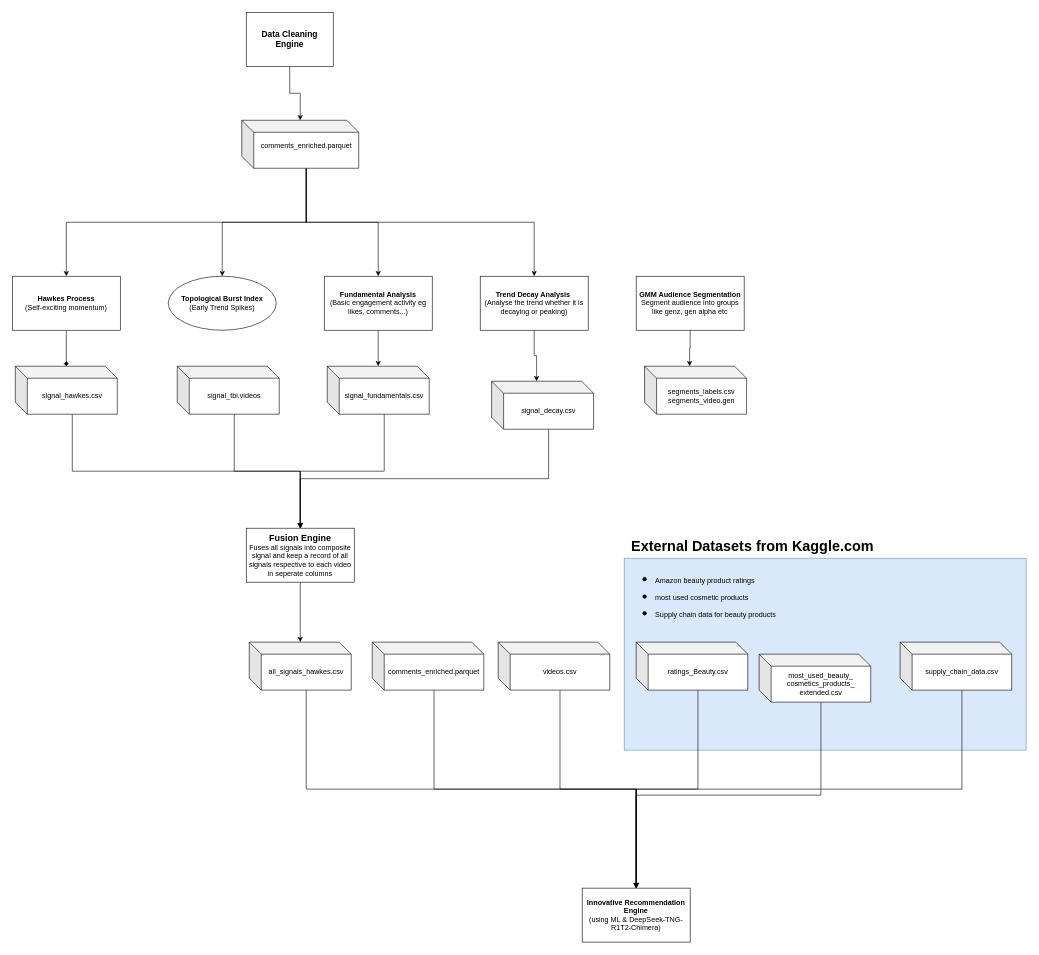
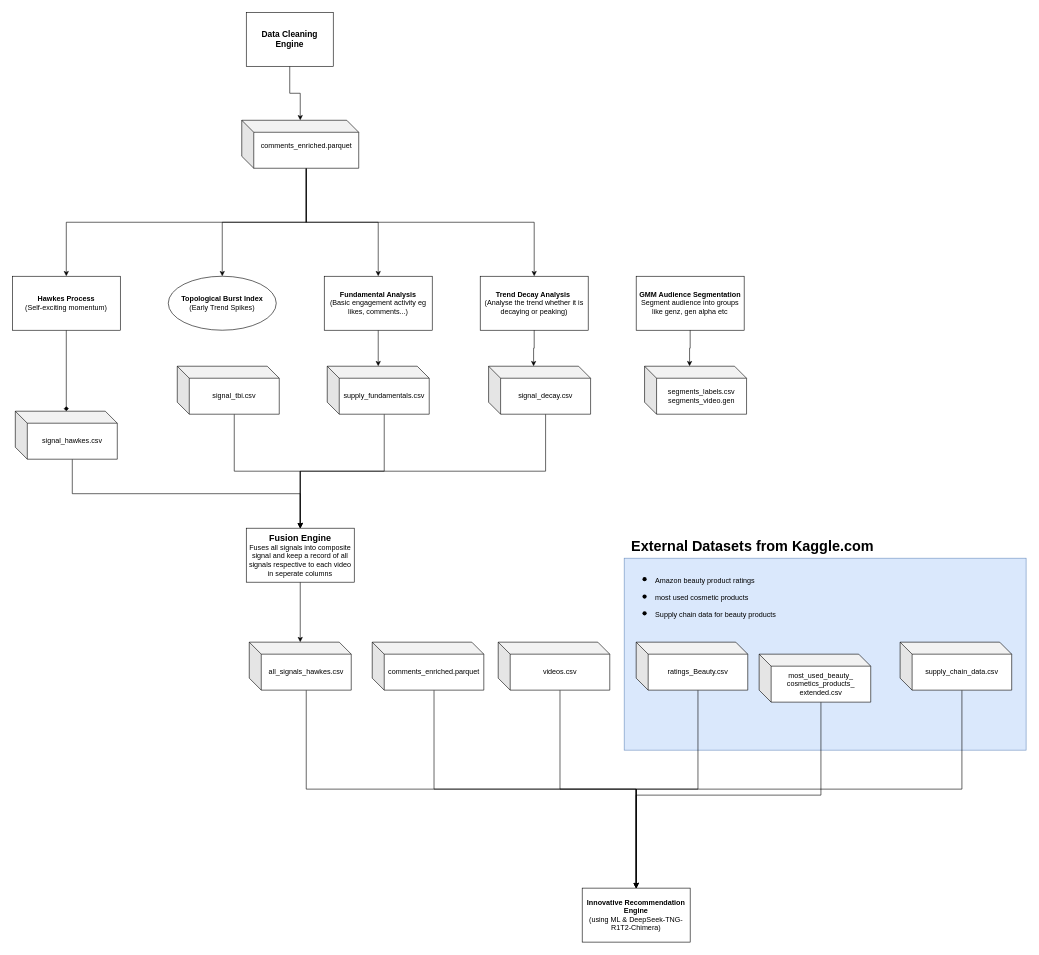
(66, 390) -> (66, 435)
(234, 396) -> (234, 396)
(384, 396) -> (384, 396)
(543, 405) -> (540, 390)
